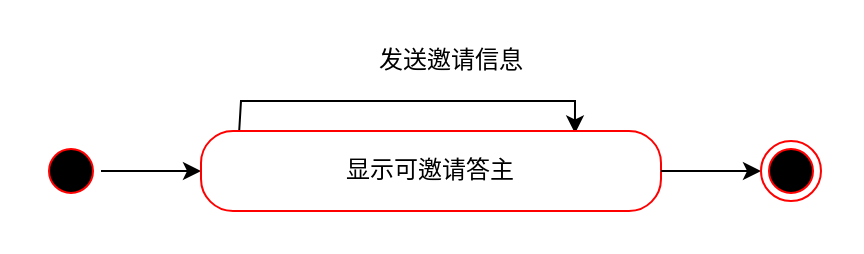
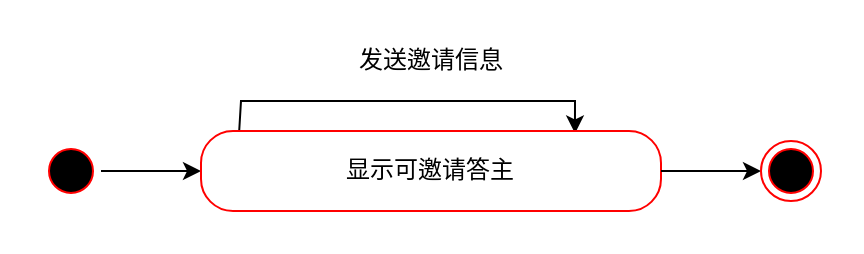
(451, 61) -> (431, 61)
